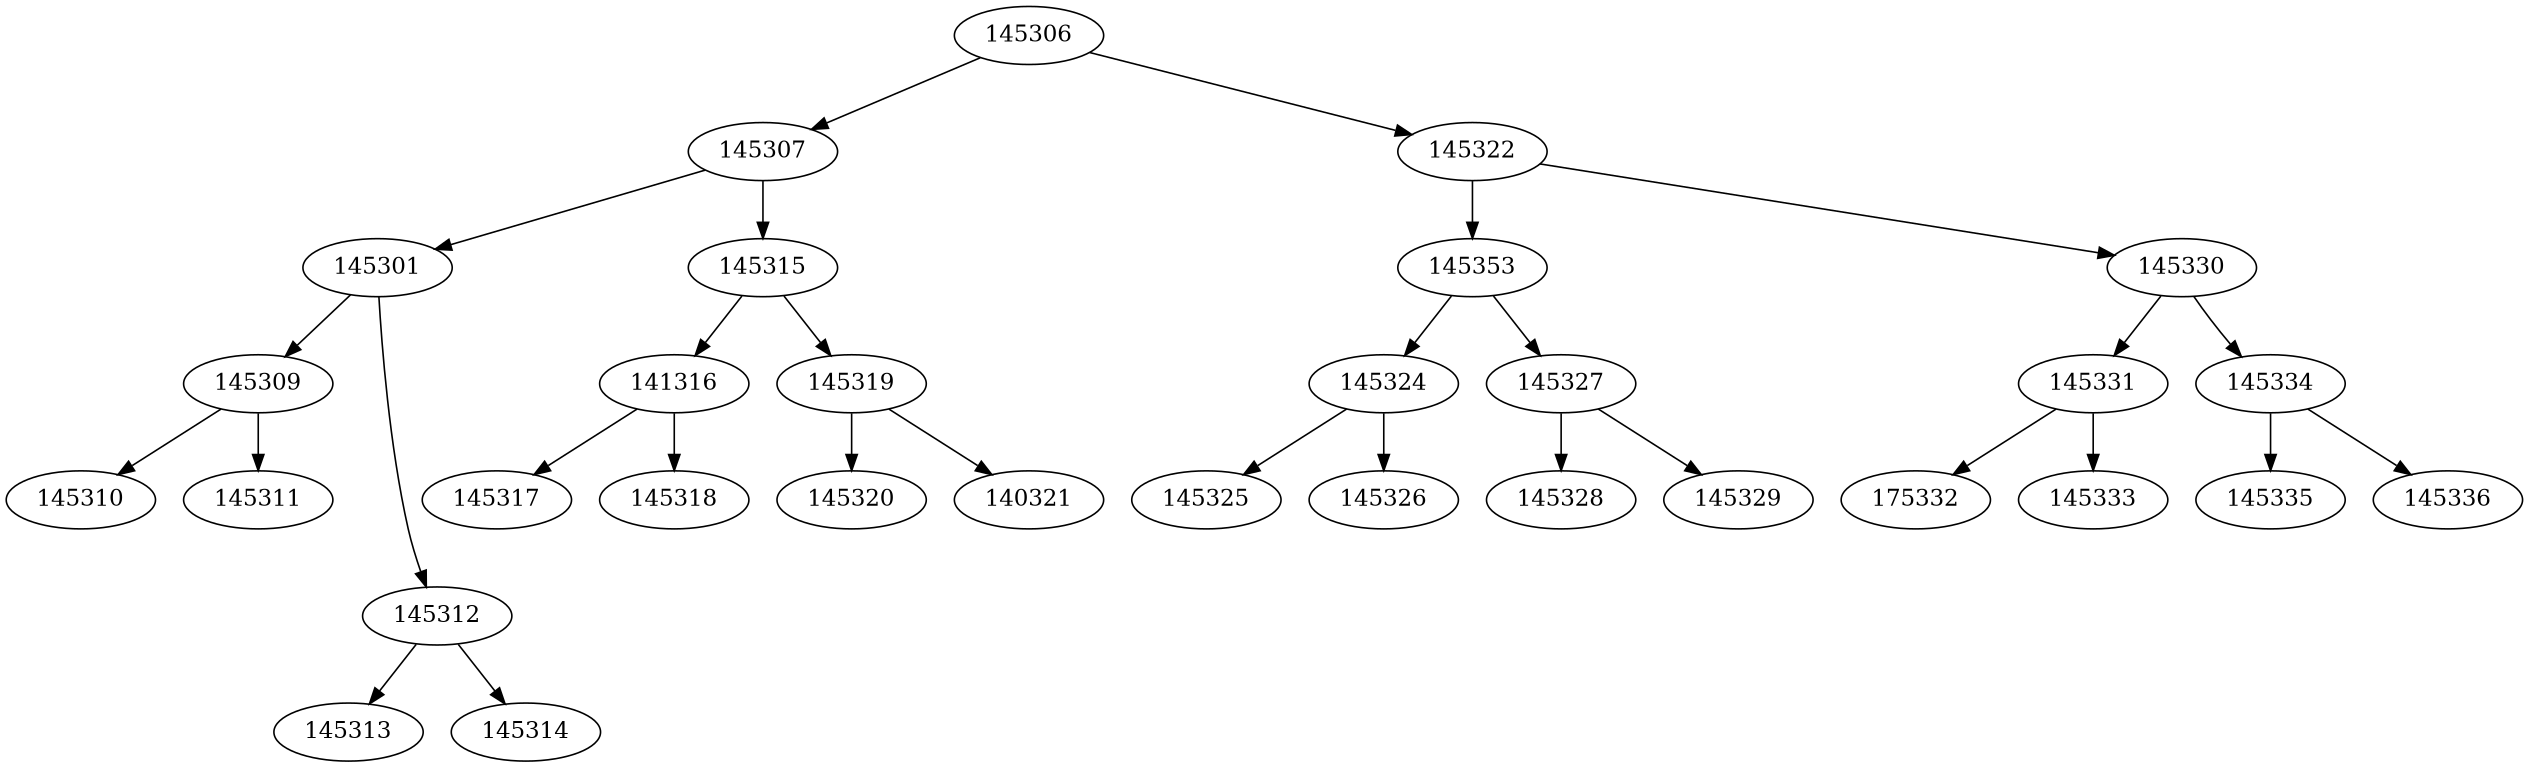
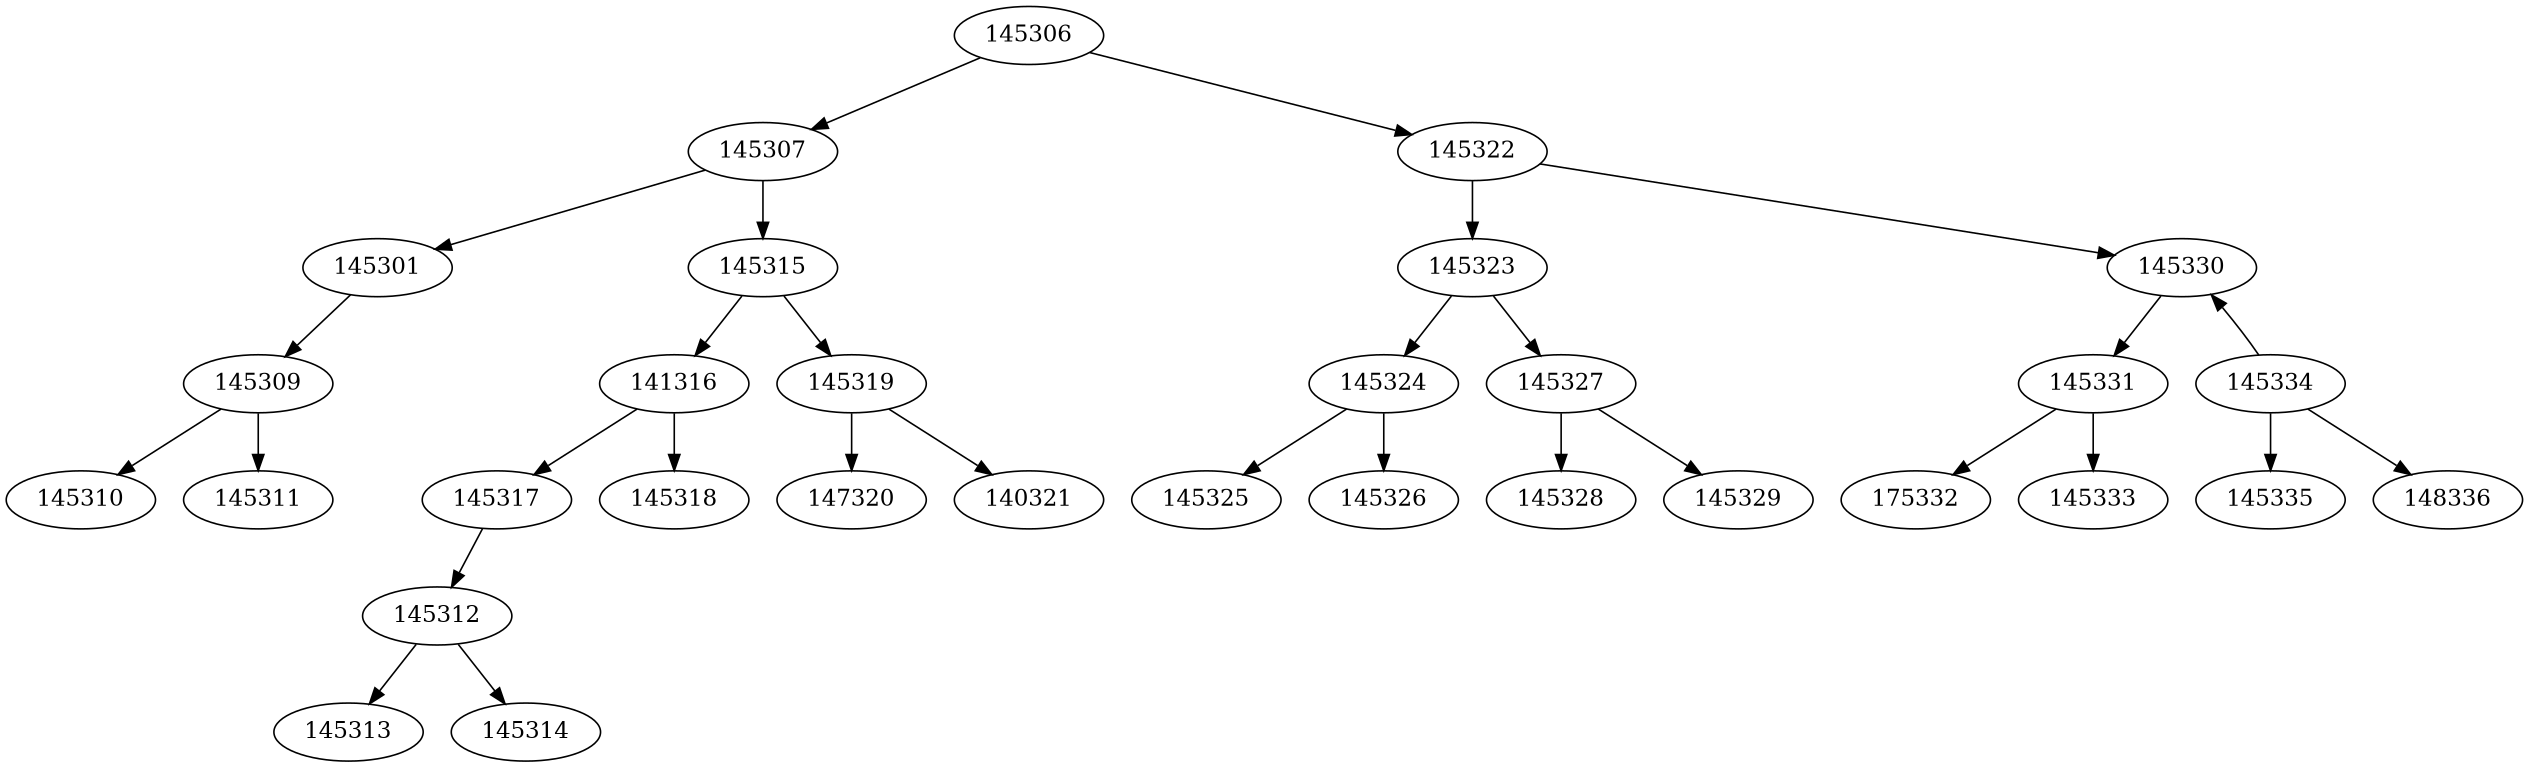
(1472, 268) -> (1472, 268)
(2212, 321) -> (2241, 331)
(392, 436) -> (471, 551)
(852, 500) -> (852, 500)
(2448, 500) -> (2448, 500)
